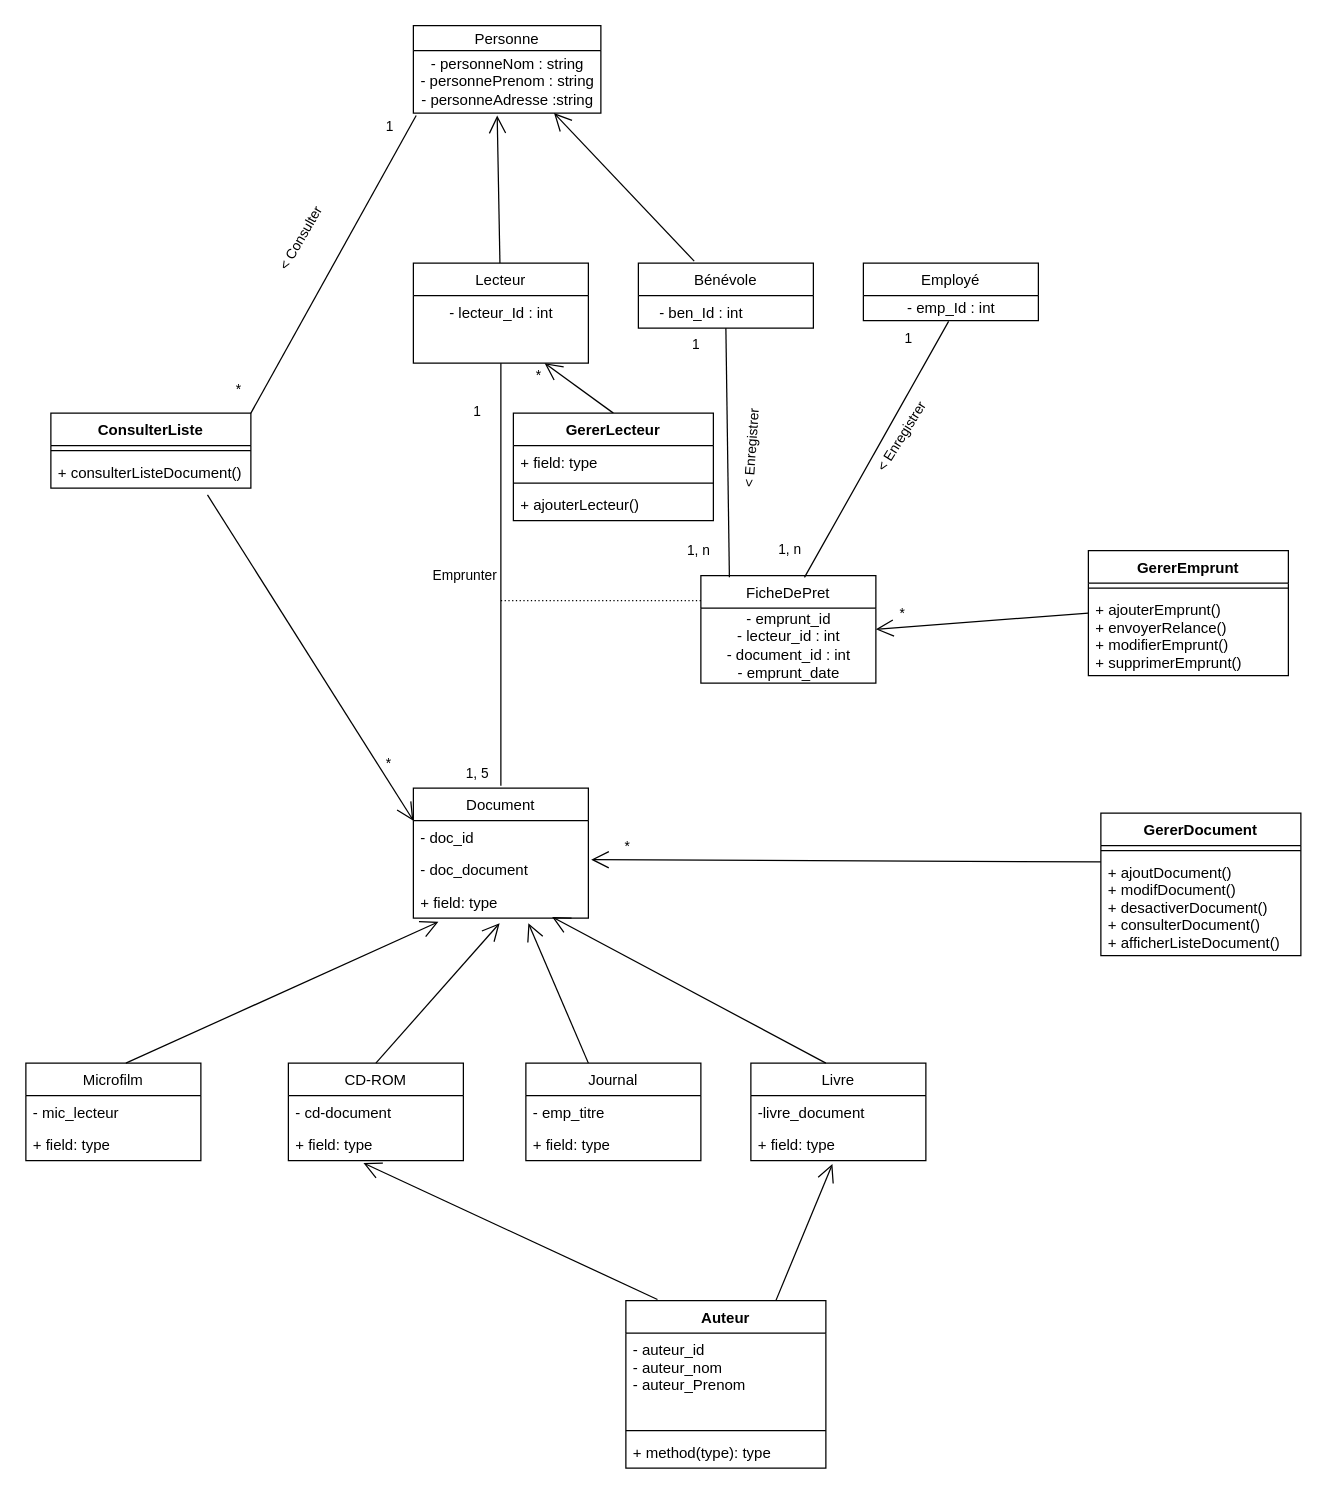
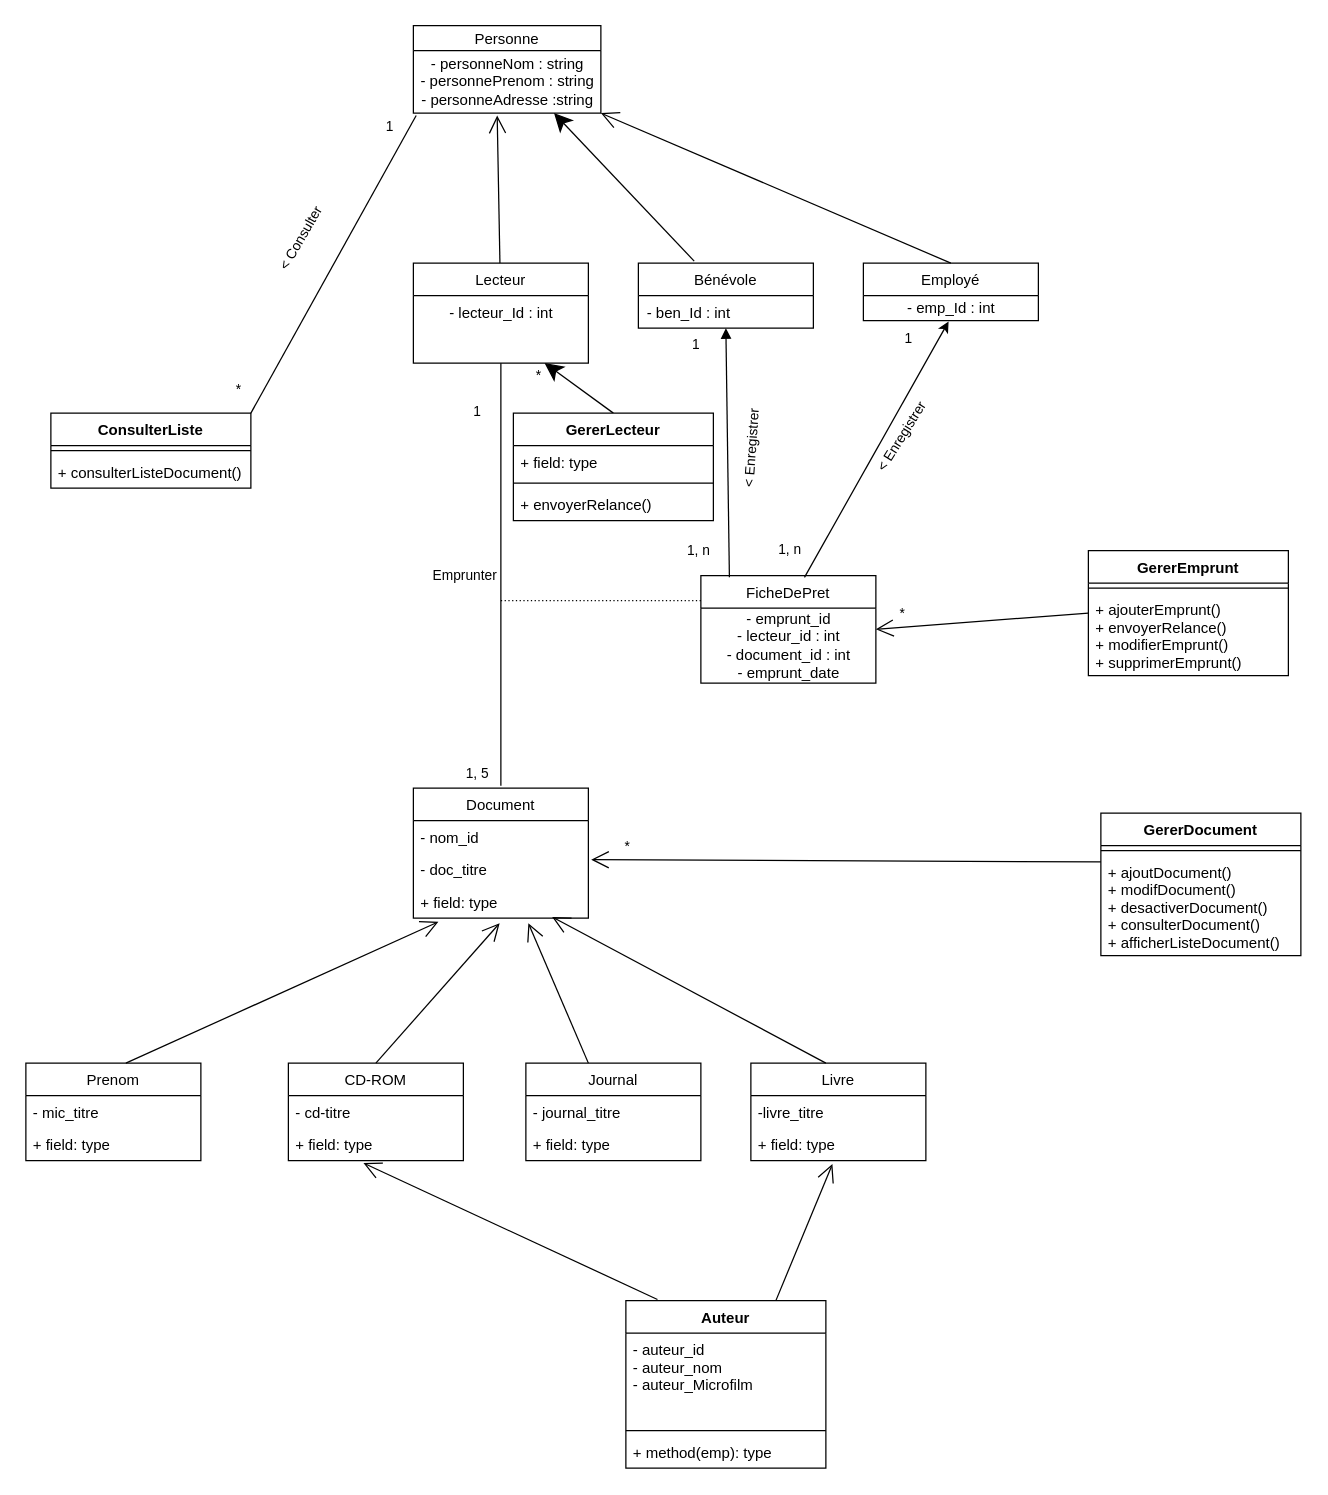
(560, 120) -> (564, 124)
none -> (775, 188)
(701, 313) -> (688, 313)
(945, 327) -> (943, 330)
(726, 335) -> (726, 339)
(552, 369) -> (556, 372)
(594, 505) -> (592, 505)
(308, 655) -> none
(450, 838) -> (450, 838)
(477, 870) -> (462, 870)
(113, 1080) -> (113, 1080)
(81, 1113) -> (73, 1113)
(348, 1113) -> (333, 1113)
(575, 1113) -> (590, 1113)
(817, 1113) -> (802, 1113)
(675, 1350) -> (675, 1350)
(711, 1453) -> (706, 1453)
